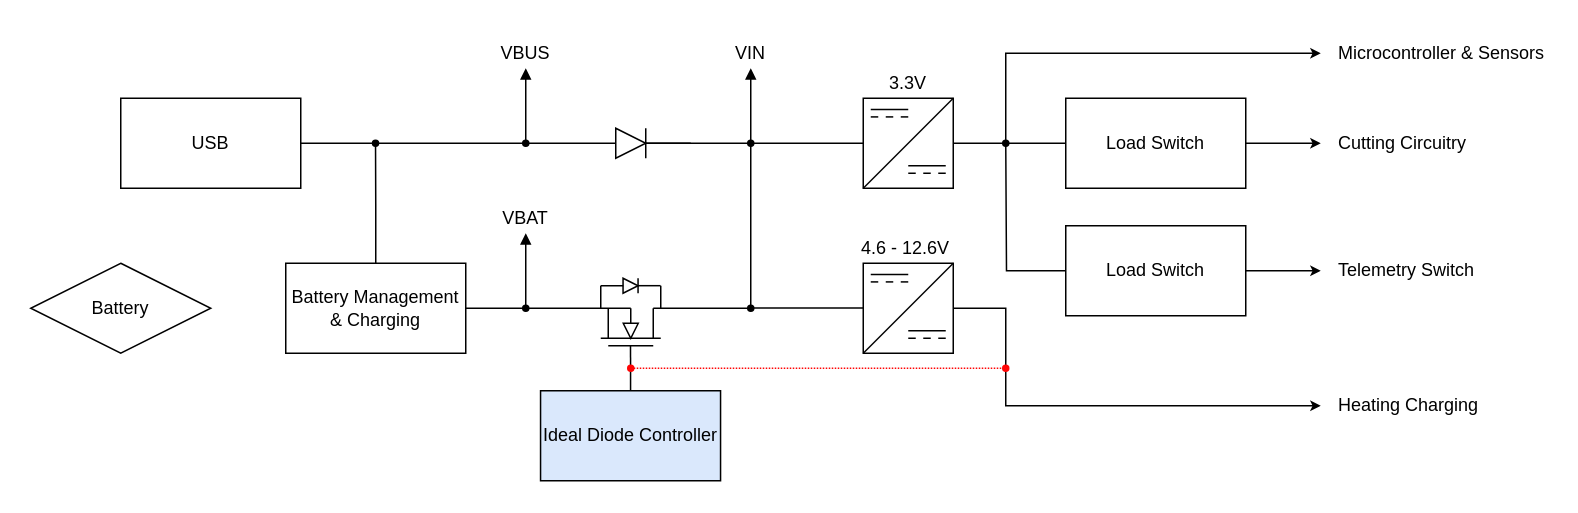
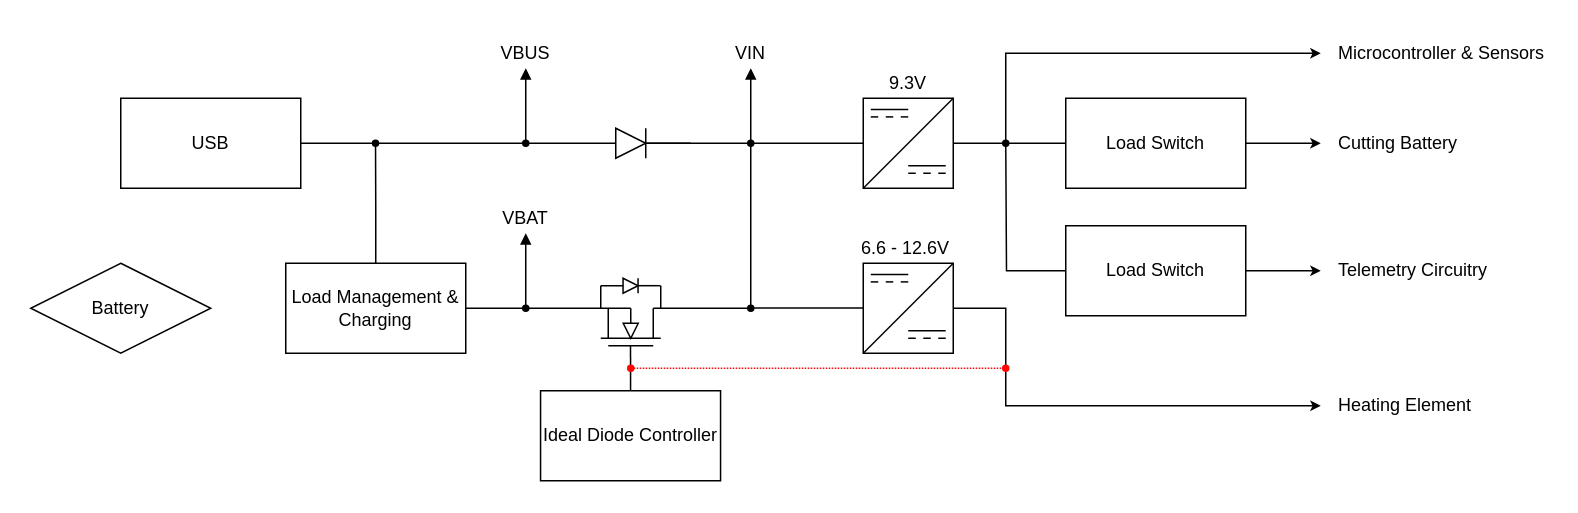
(908, 83) -> (908, 83)
(1415, 143) -> (1410, 143)
(908, 248) -> (908, 248)
(1412, 271) -> (1425, 271)
(376, 308) -> (376, 308)
(1412, 406) -> (1407, 406)
(631, 436) -> (631, 436)
